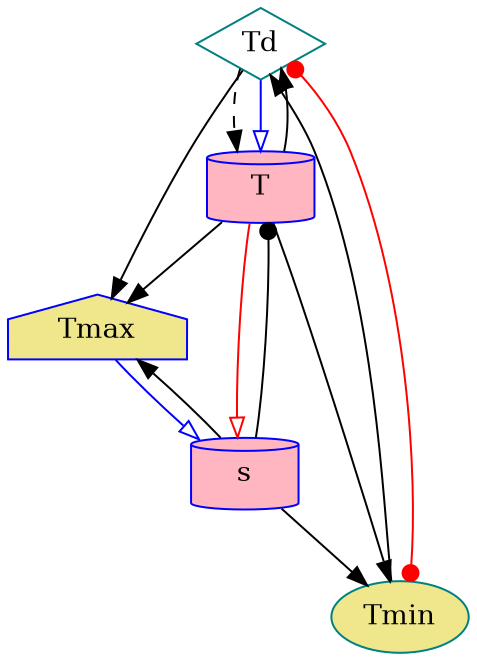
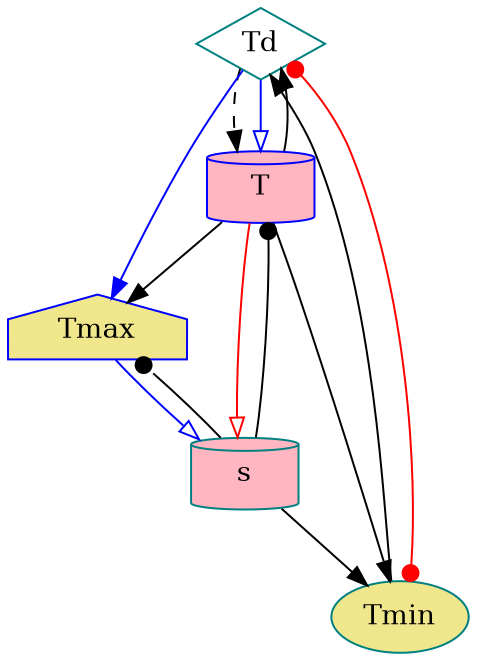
(177, 172) -> (177, 172)
(188, 405) -> (188, 405)
(245, 474) -> (245, 474)
